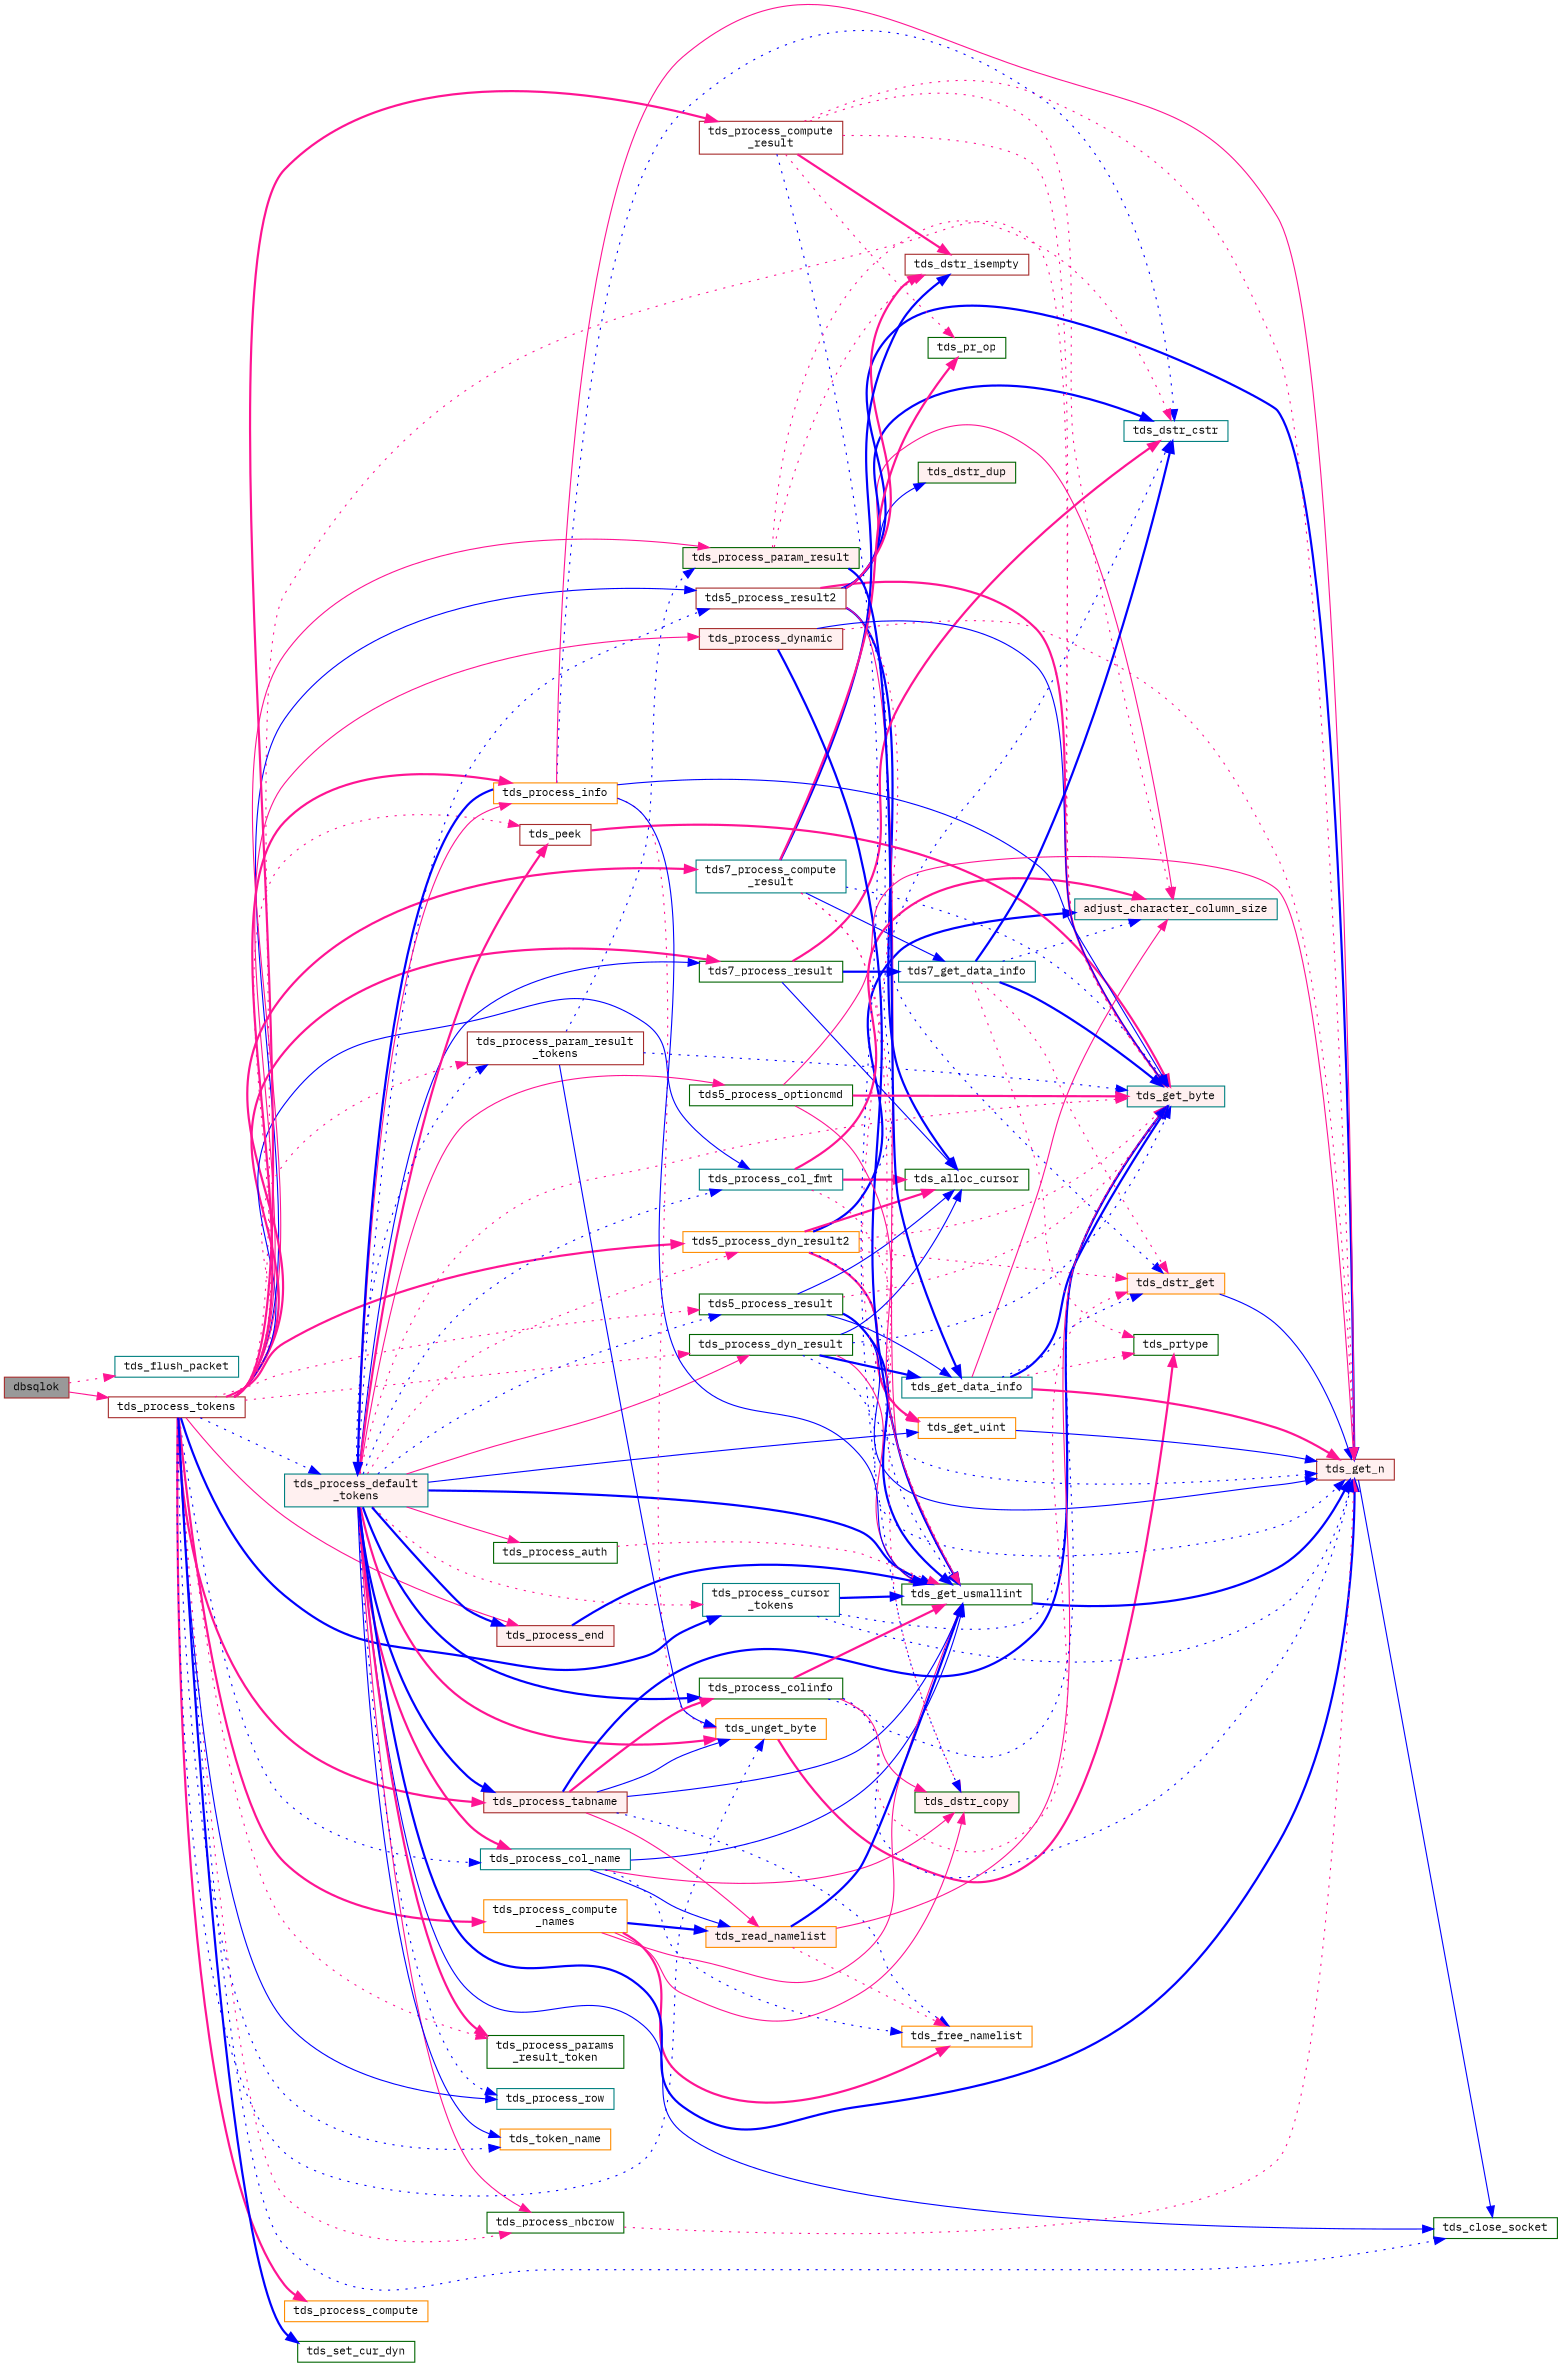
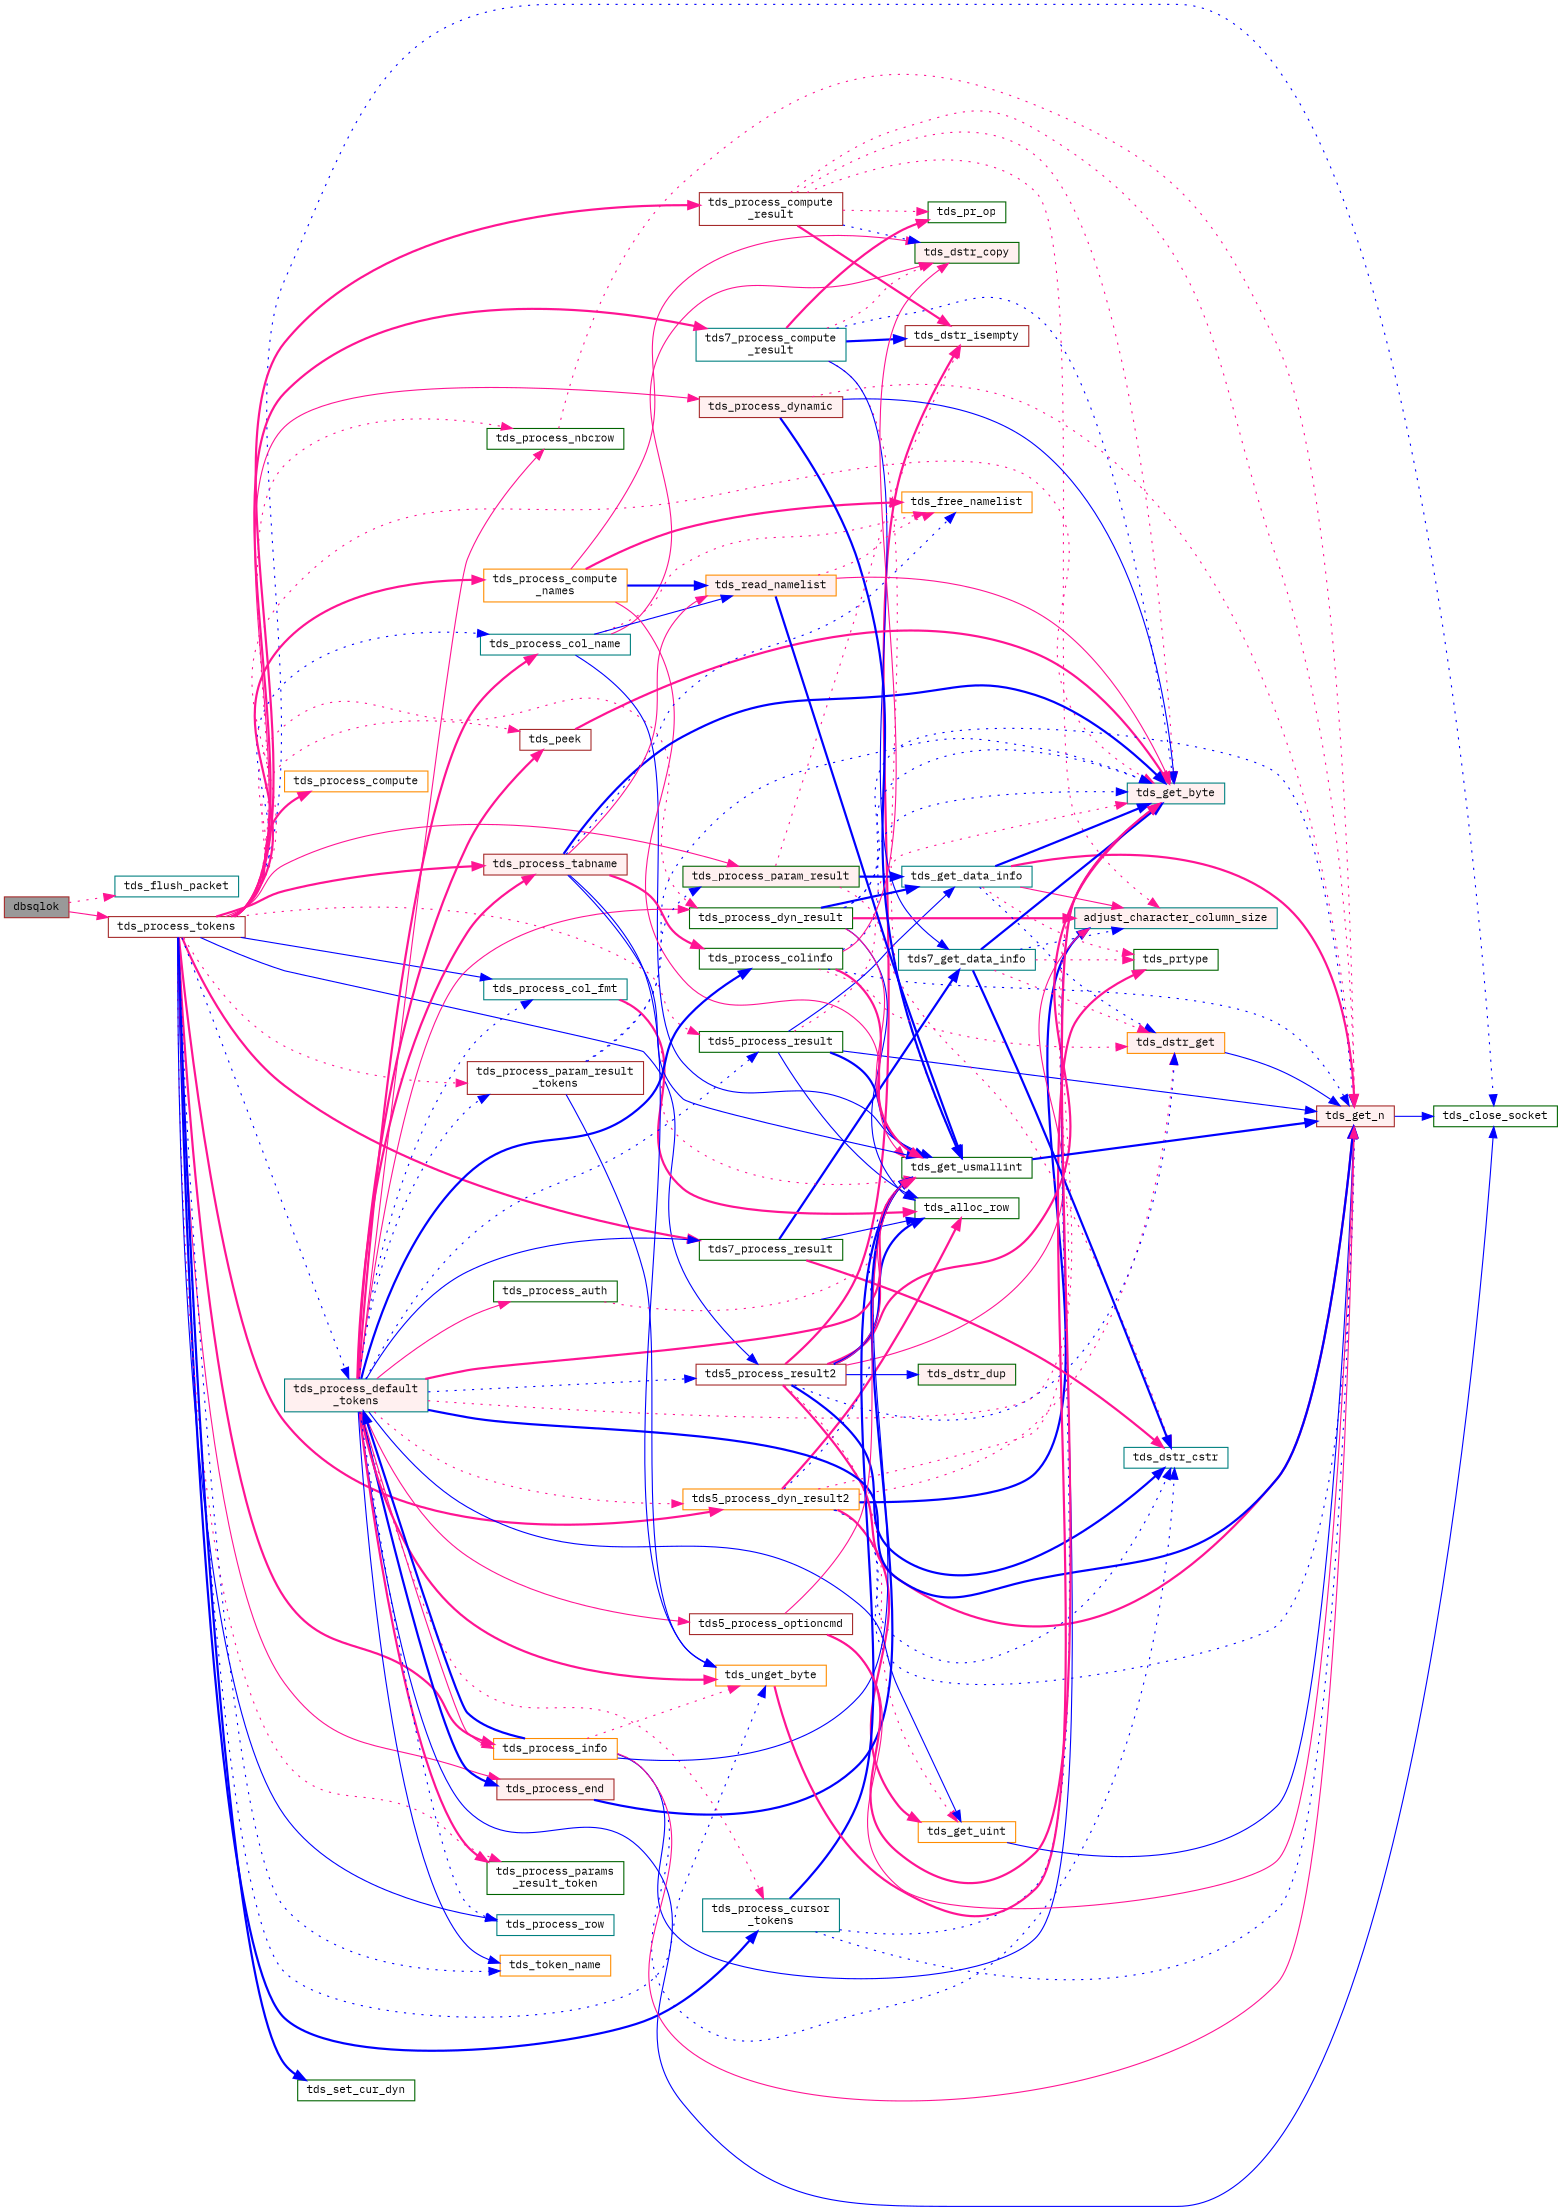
(1328, 713) -> (1138, 1599)
(933, 894) -> (958, 918)
(771, 1095) -> (771, 1624)
(967, 1180) -> (967, 1208)
(685, 1501) -> (715, 1344)
(395, 1660) -> (405, 1072)
(725, 1984) -> (740, 542)
